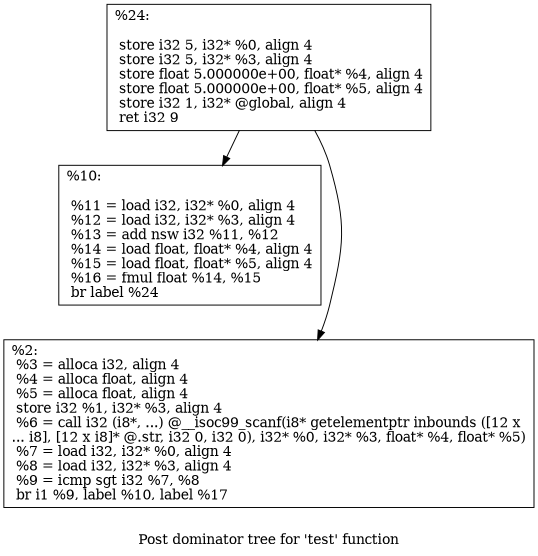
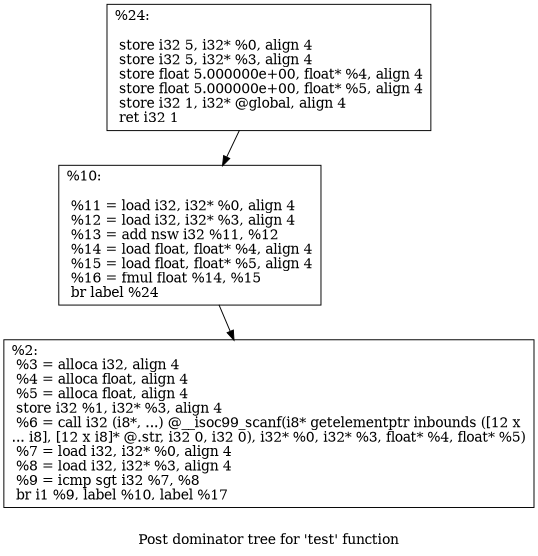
(147, 118) -> (147, 118)
(341, 230) -> (225, 318)
